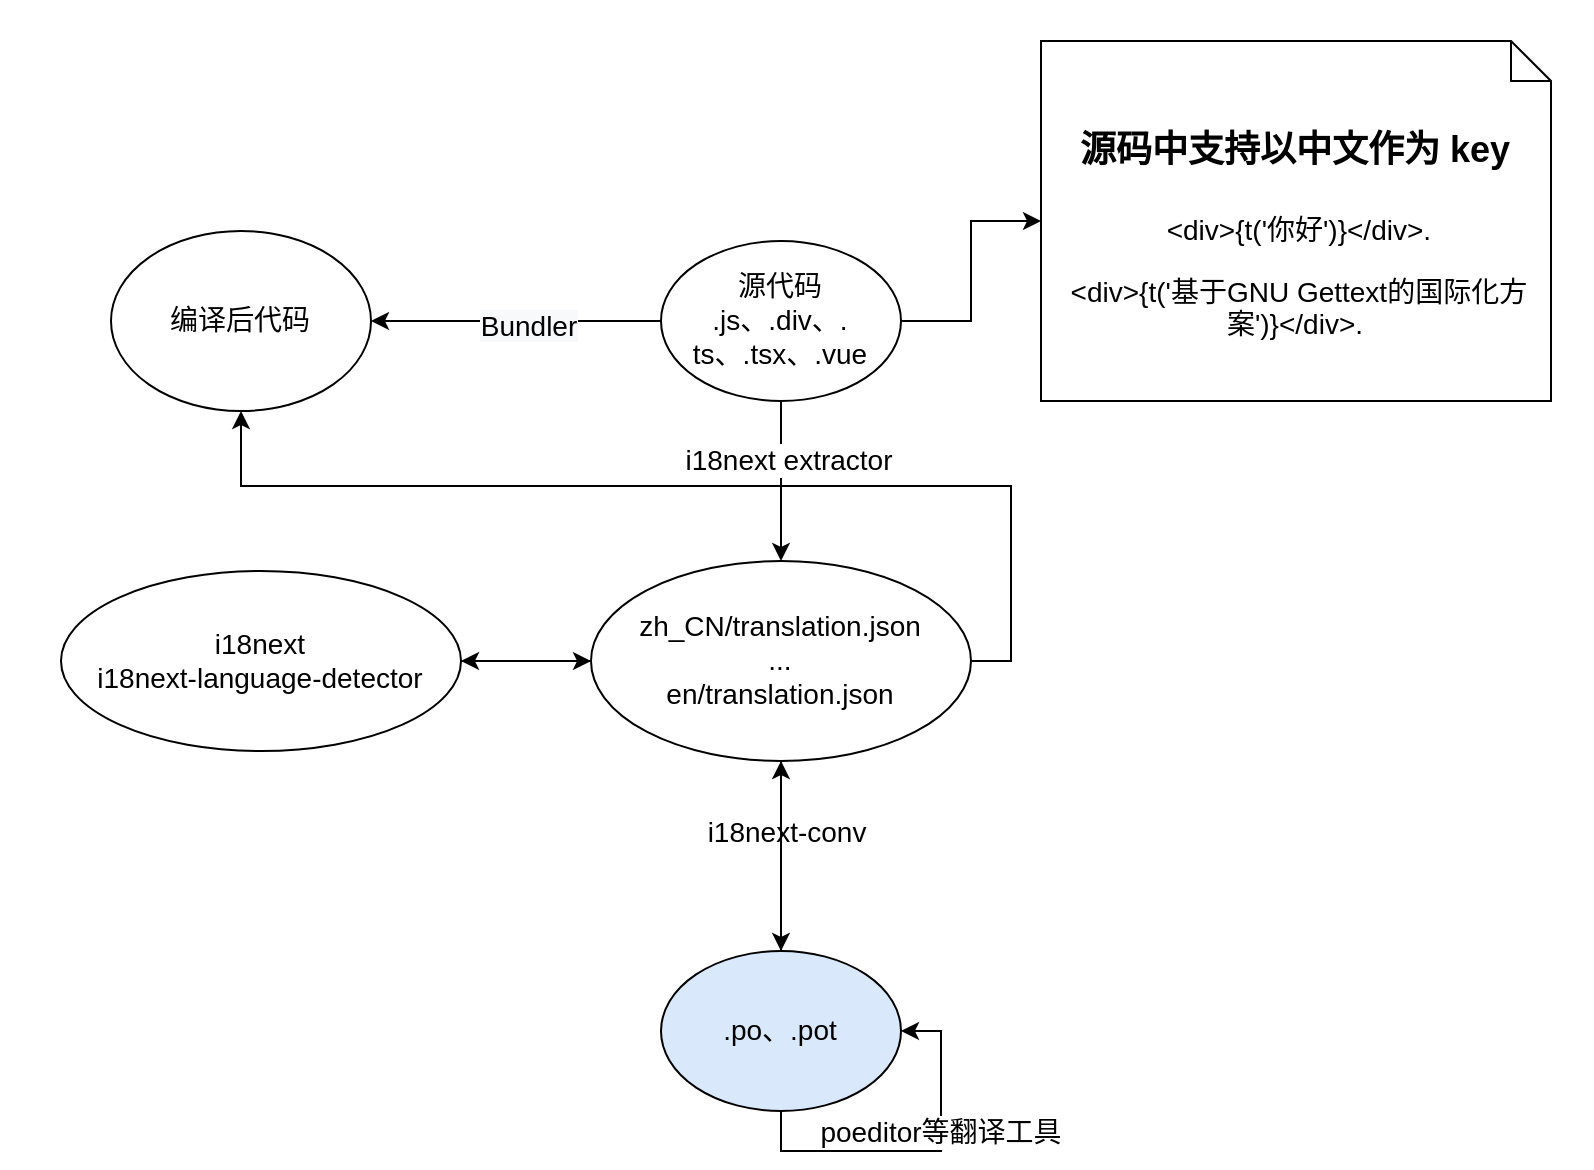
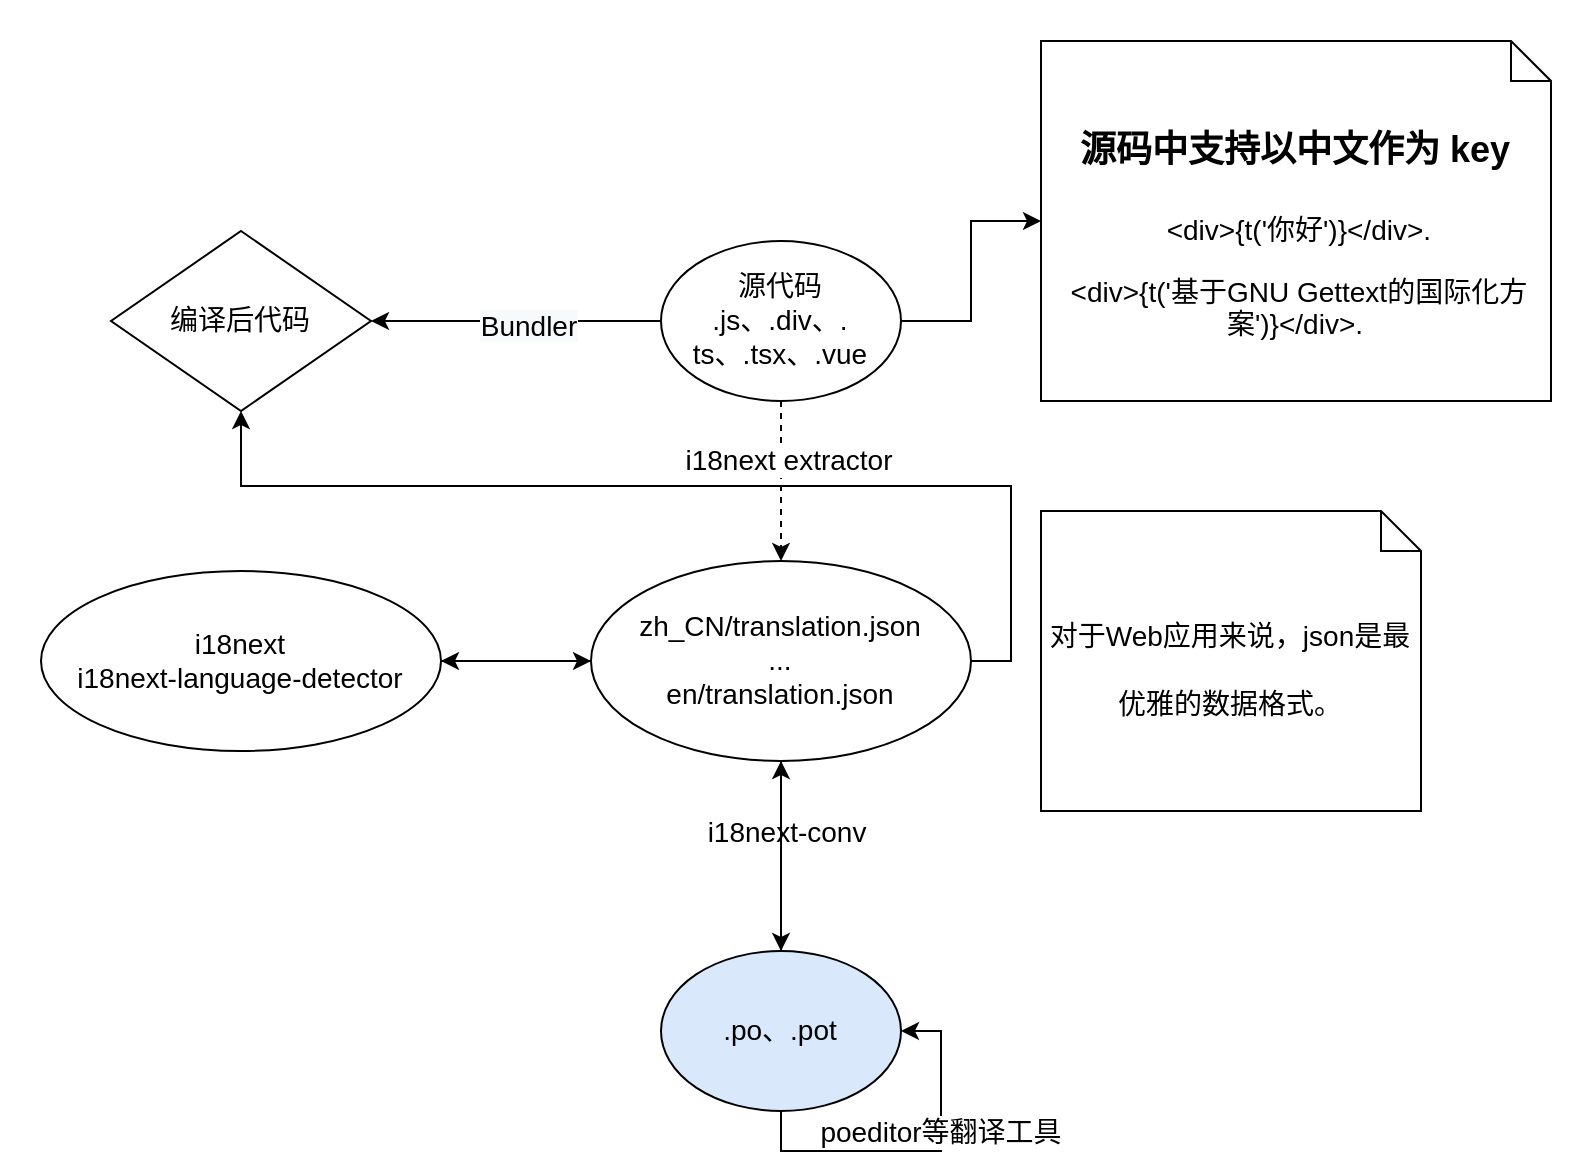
(241, 321) -> (241, 321)
(781, 510) -> (781, 510)
(261, 661) -> (241, 661)
none -> (1231, 661)
